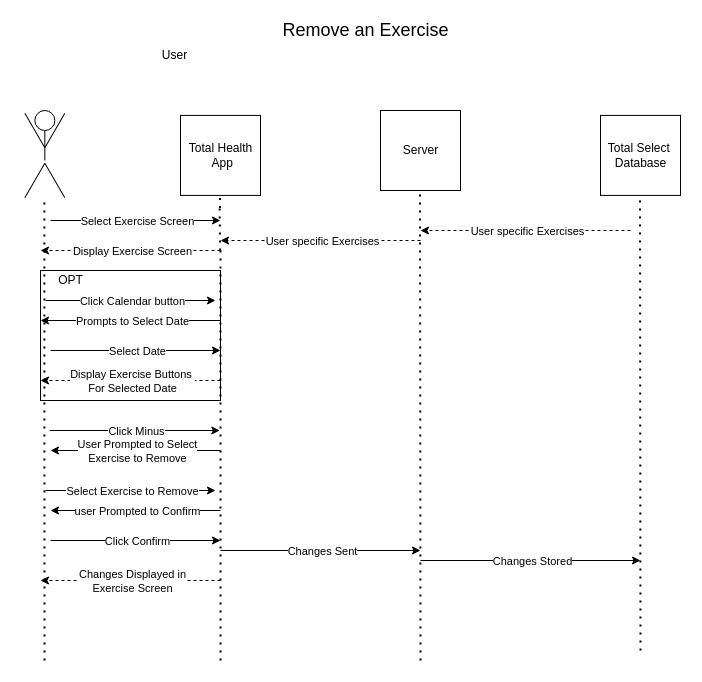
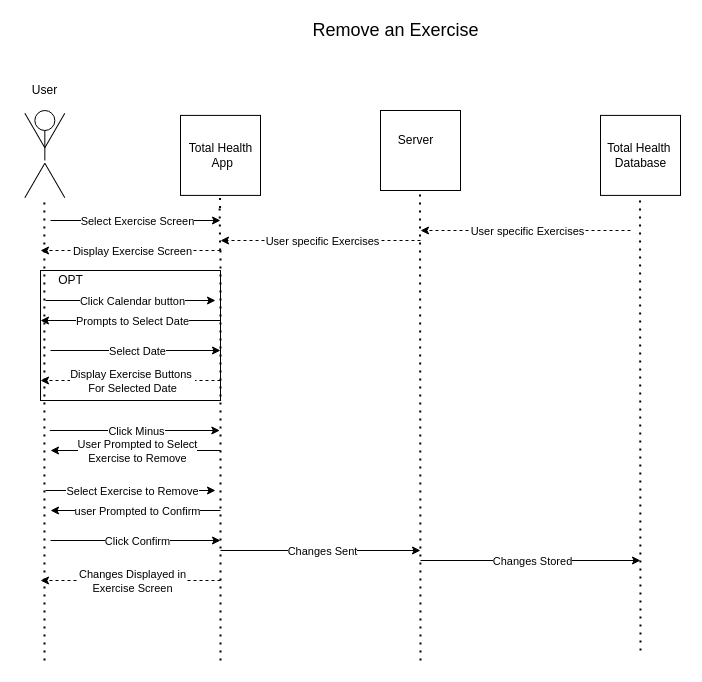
(366, 31) -> (396, 31)
(175, 56) -> (45, 91)
(421, 151) -> (416, 141)
(641, 156) -> (641, 156)
